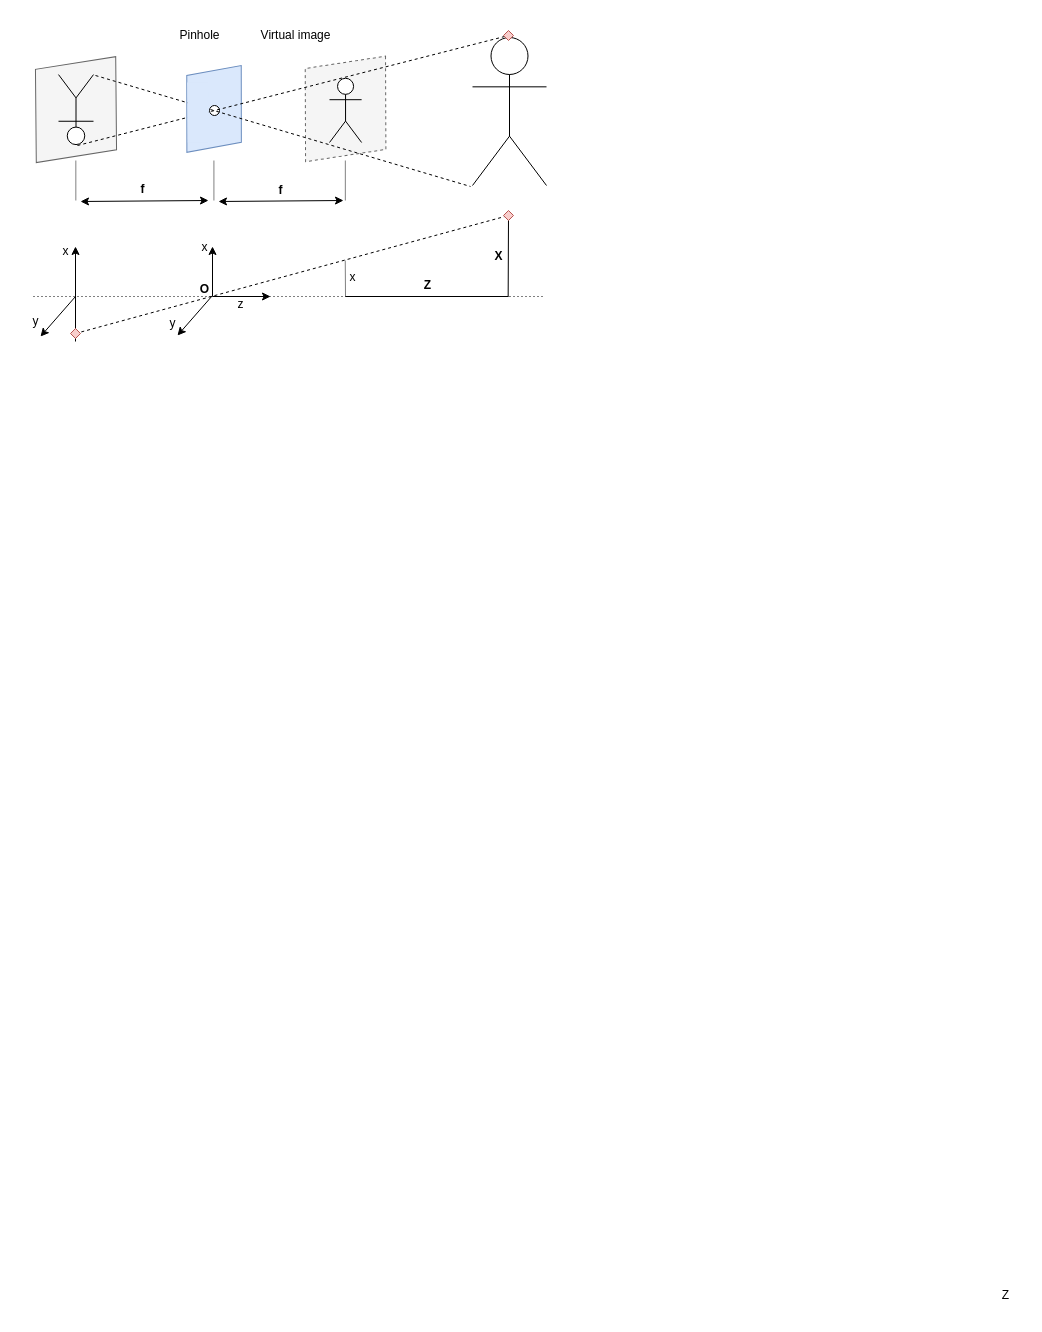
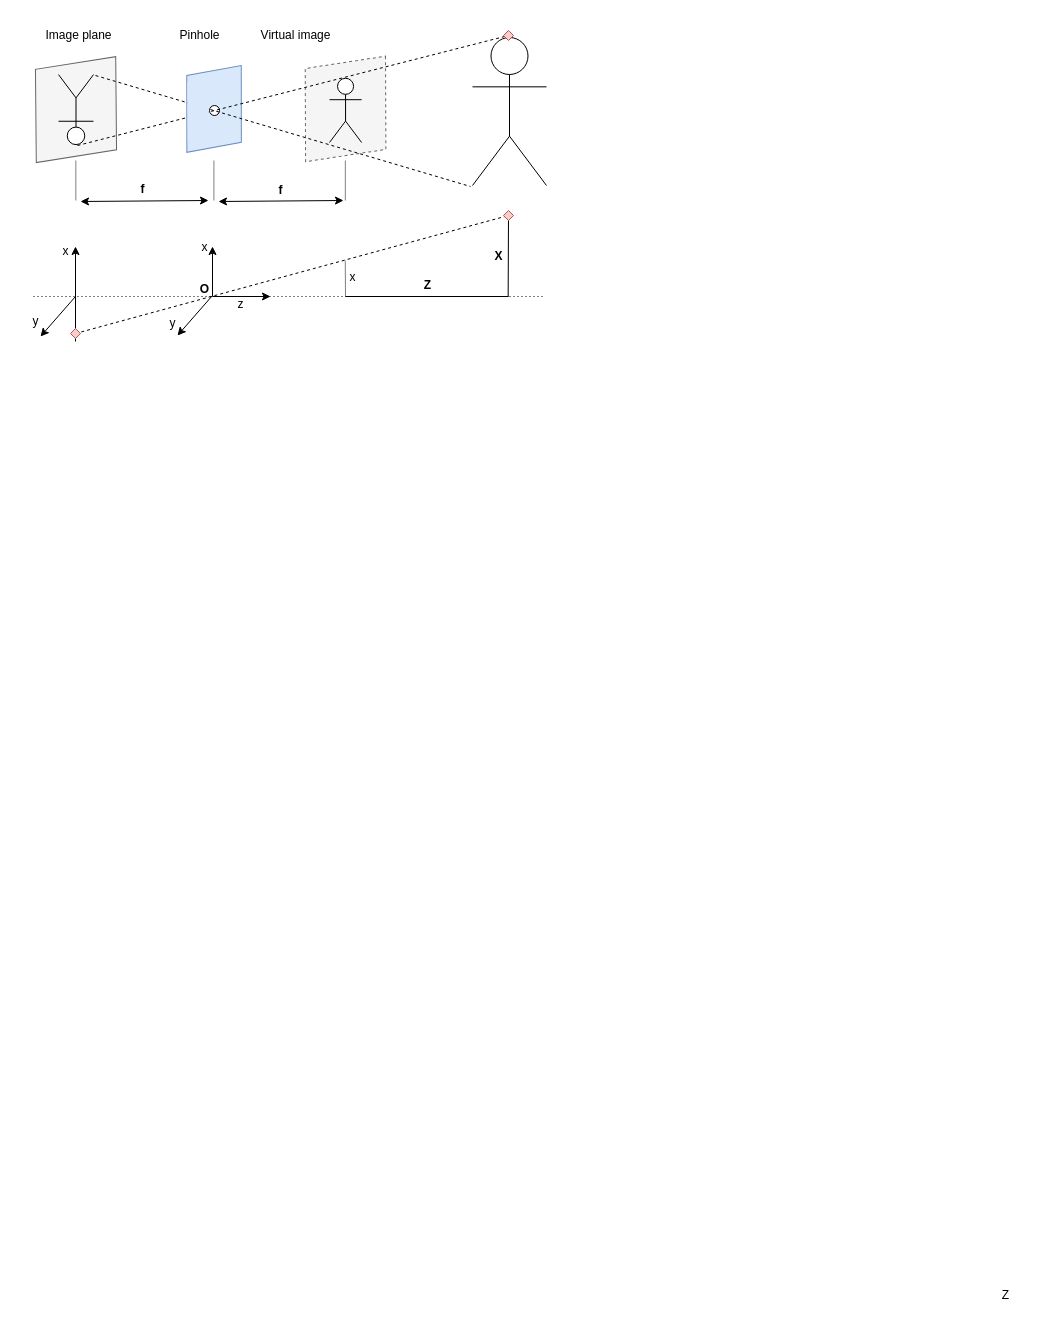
none -> (79, 36)
